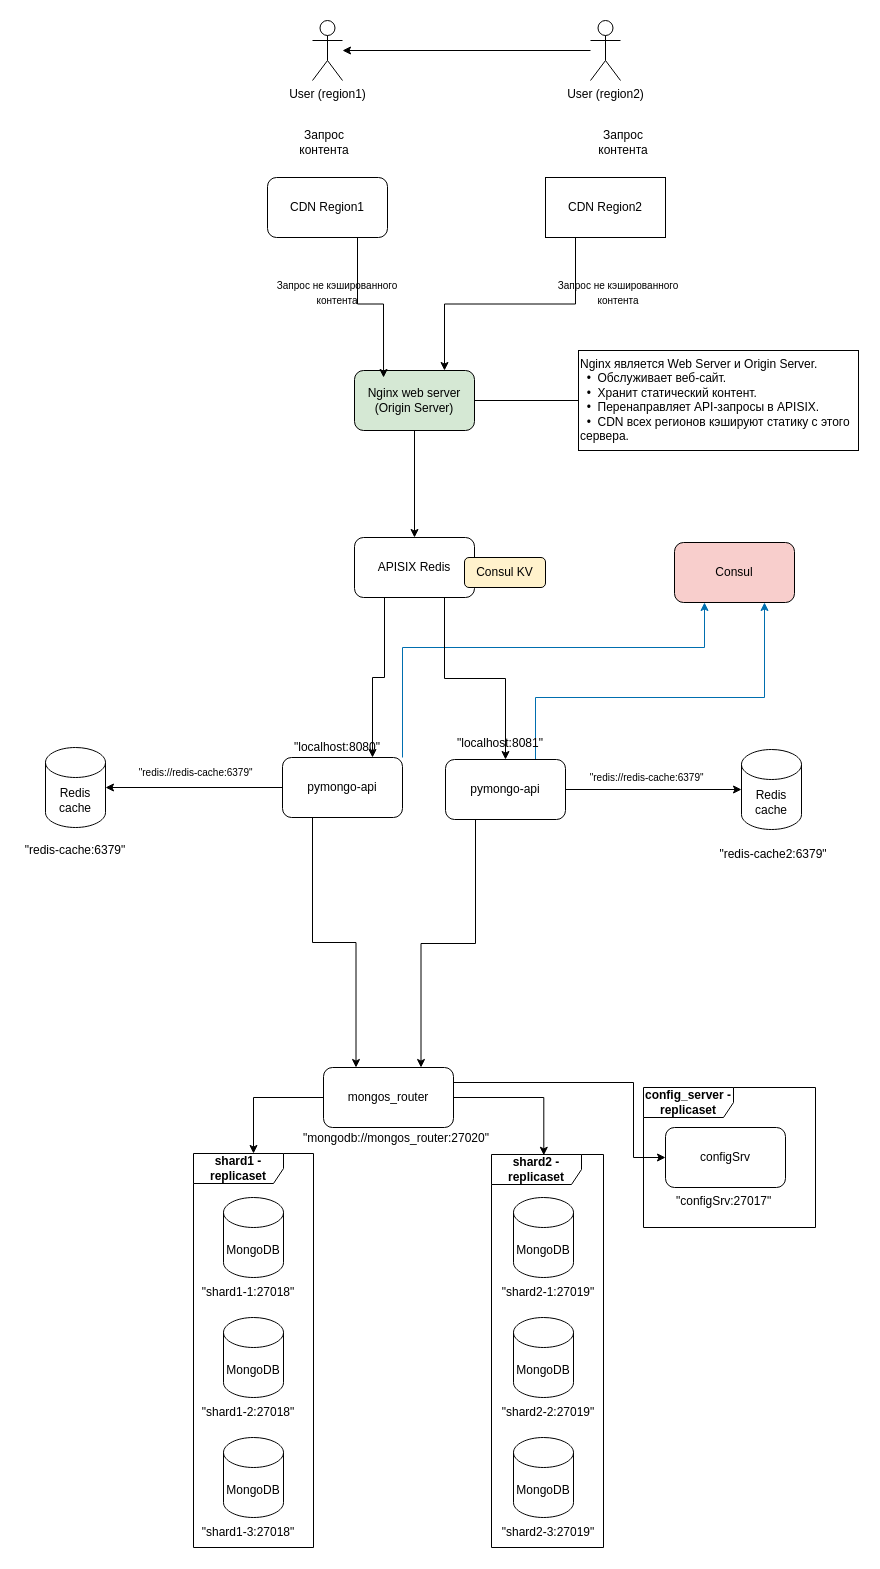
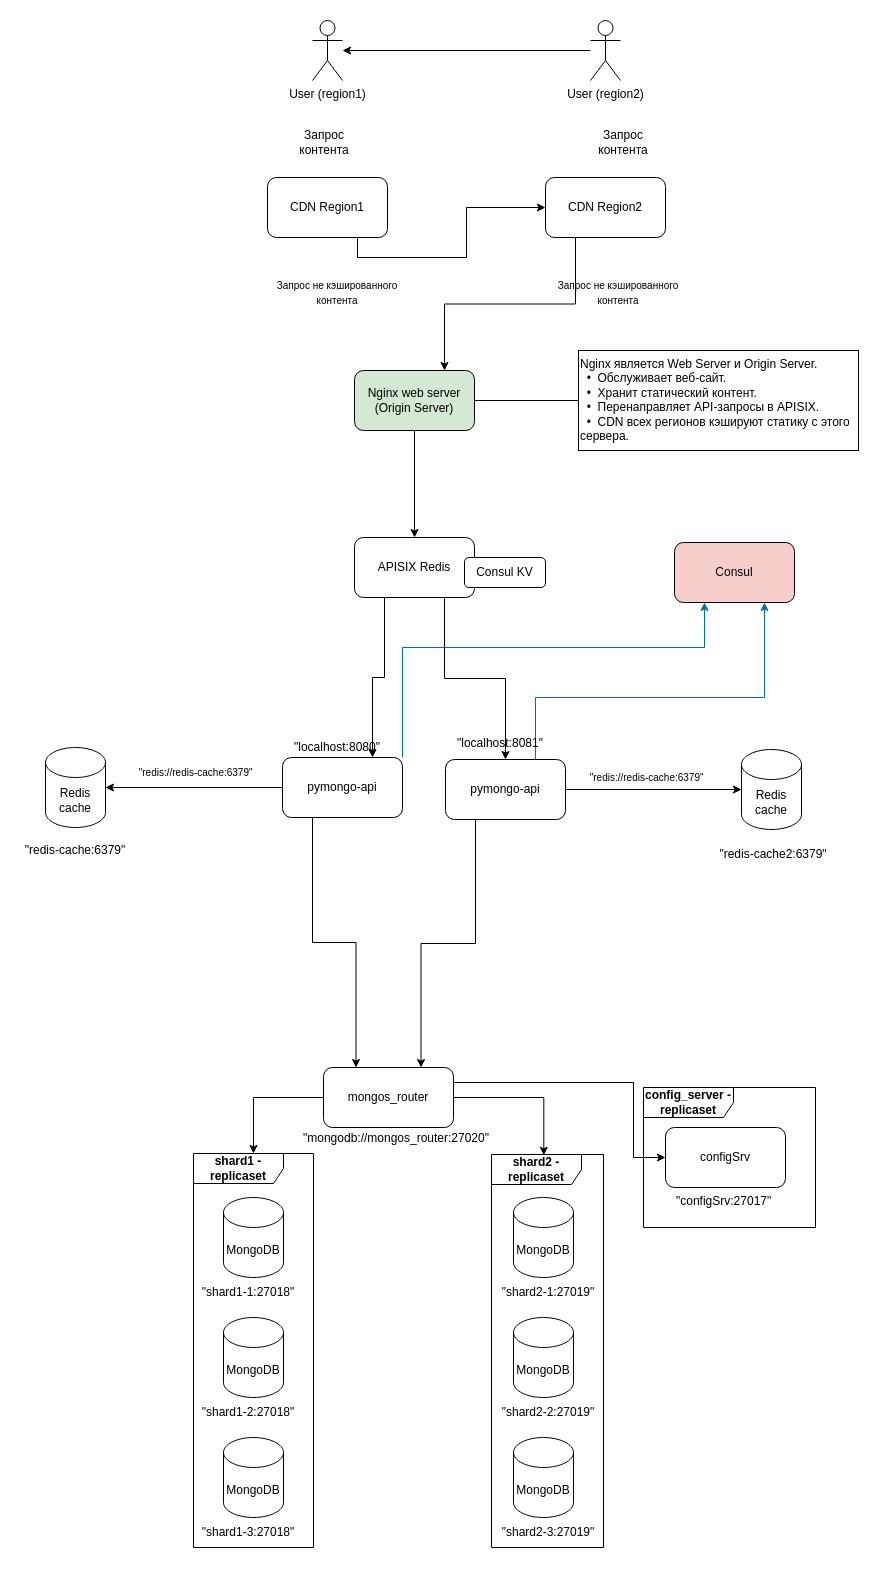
(606, 208) -> (606, 208)
(380, 304) -> (467, 253)
(505, 573) -> (505, 573)
